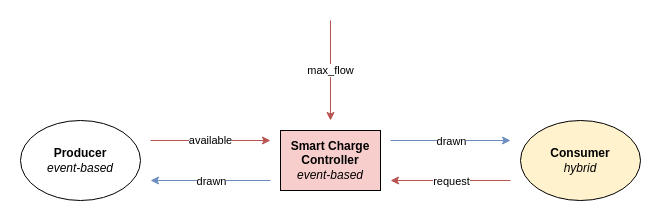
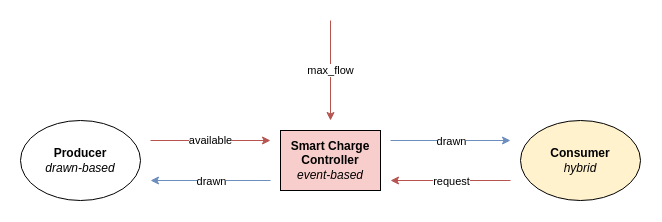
(81, 161) -> (81, 161)
